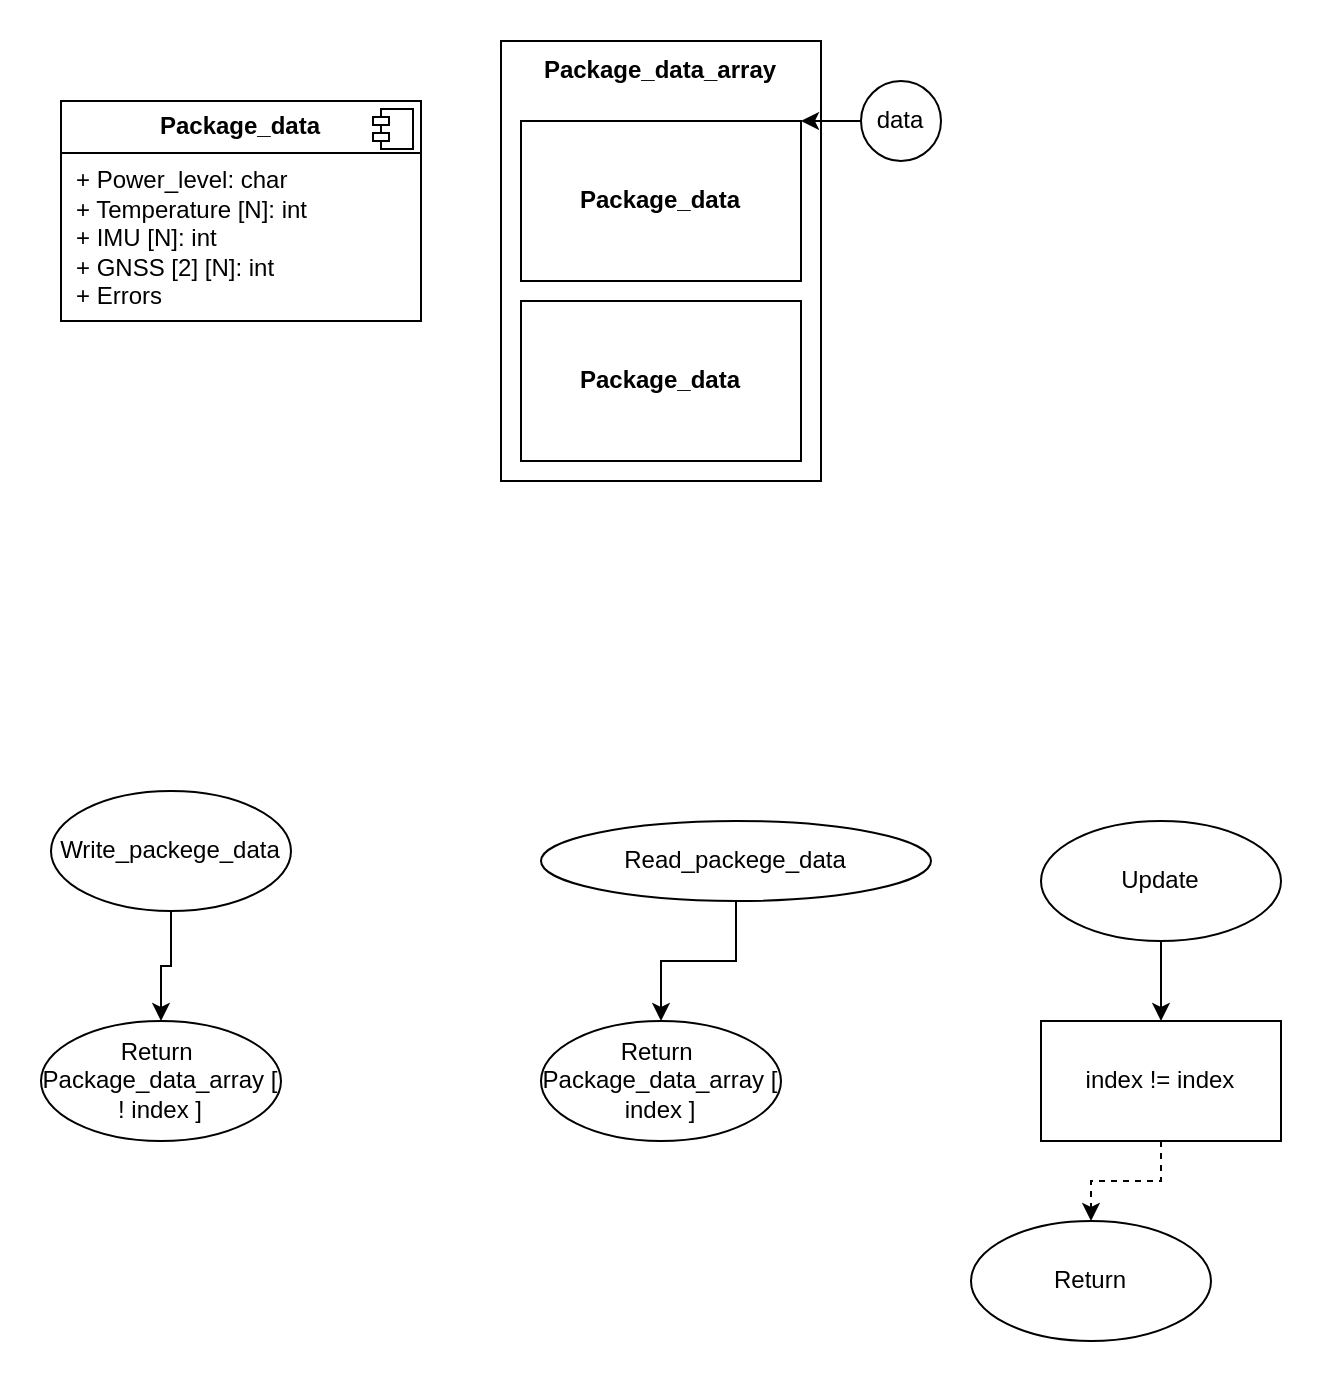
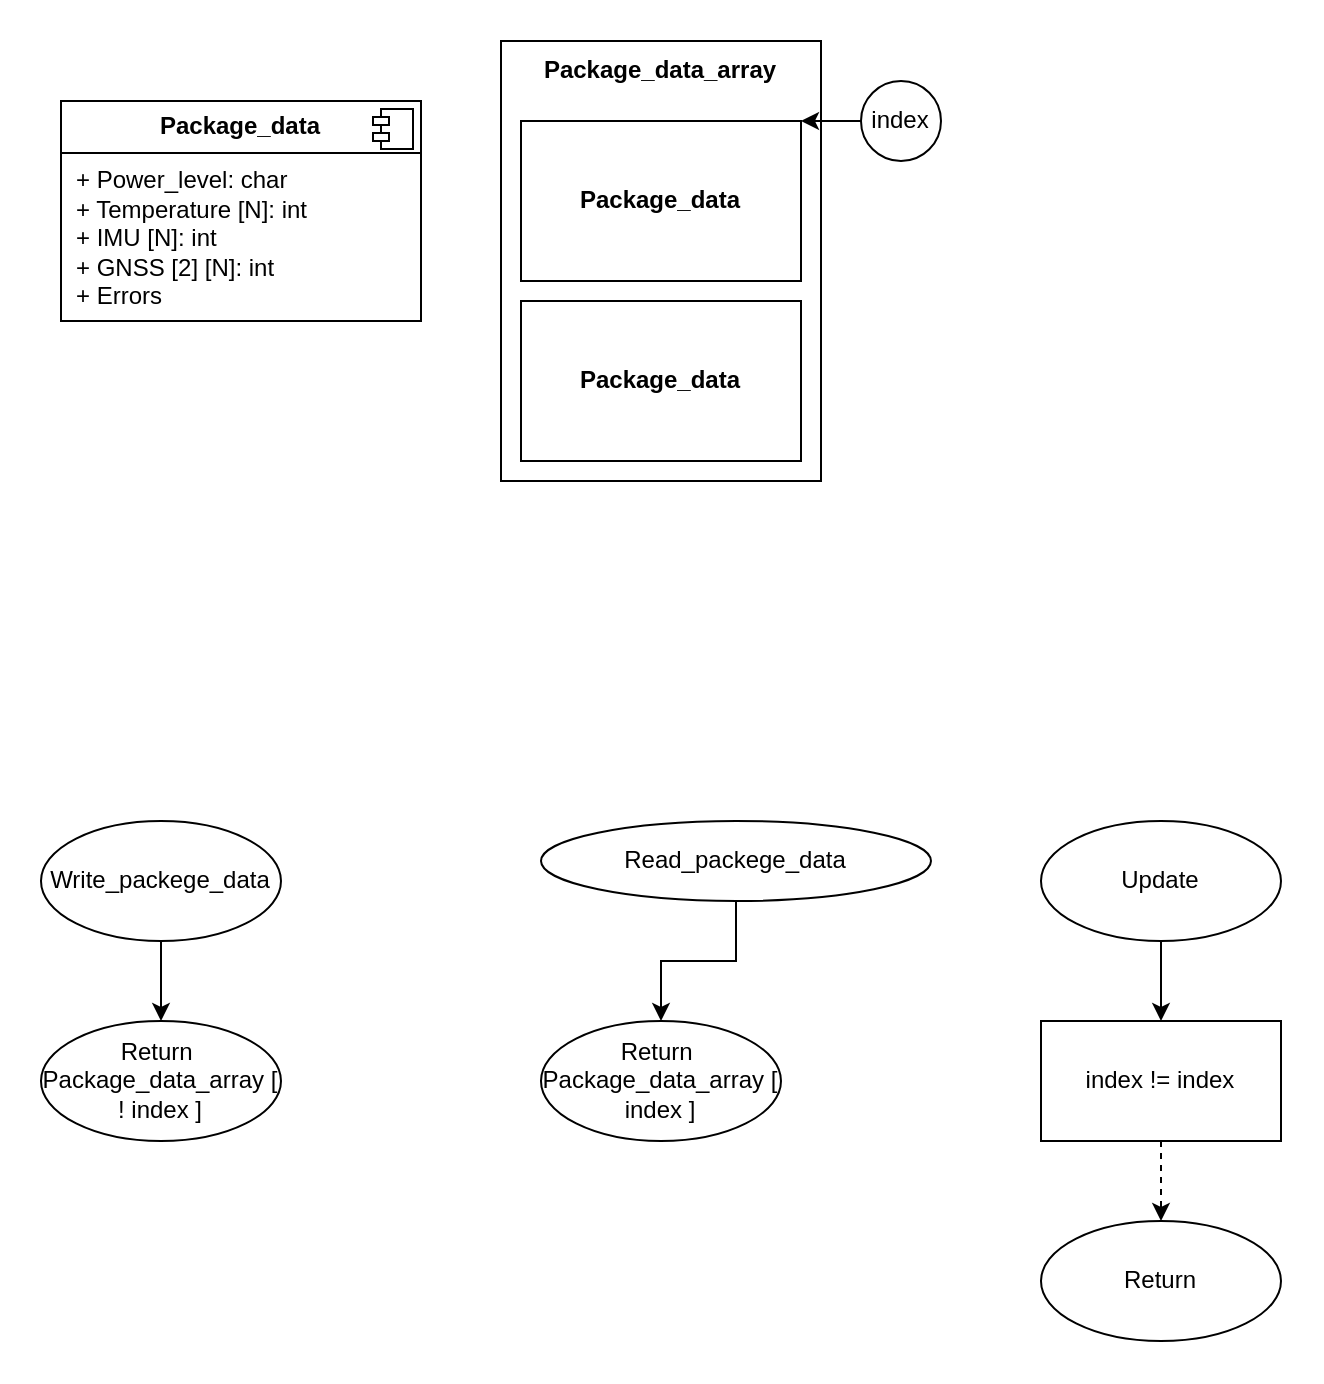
(901, 121) -> (901, 121)
(171, 851) -> (161, 881)
(1091, 1281) -> (1161, 1281)
